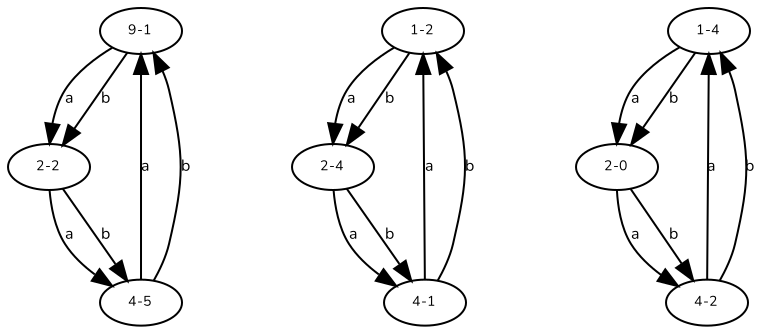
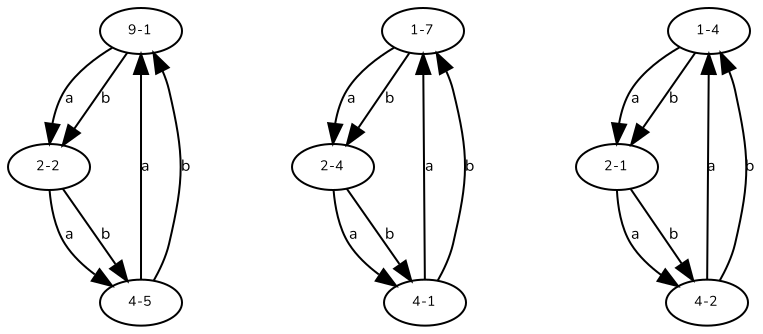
(423, 31) -> (423, 31)
(617, 167) -> (617, 167)
